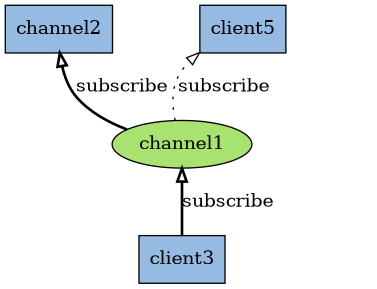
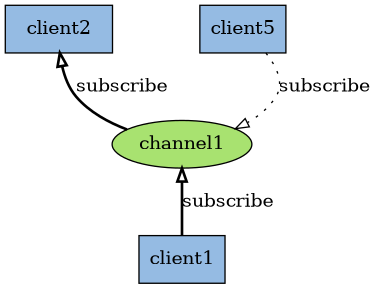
(59, 29) -> (59, 29)
(174, 89) -> (278, 93)
(182, 259) -> (182, 259)
